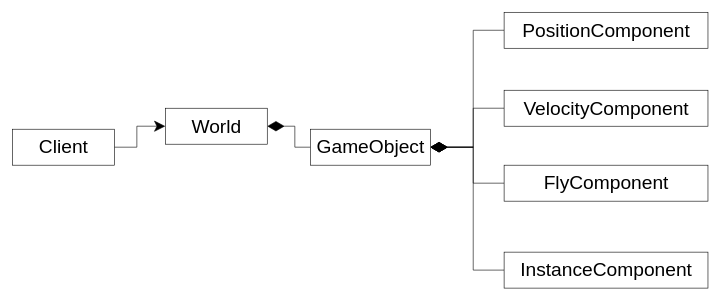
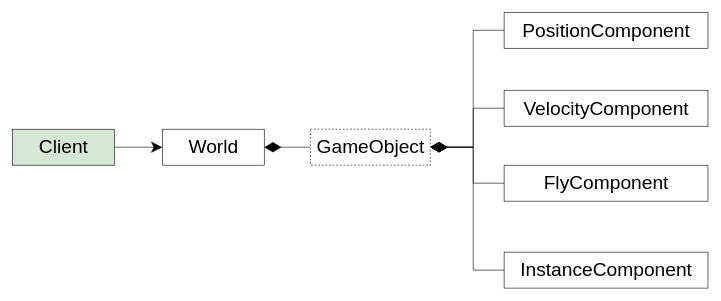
(216, 126) -> (213, 147)
(63, 147) -> (63, 147)
(371, 147) -> (371, 147)
